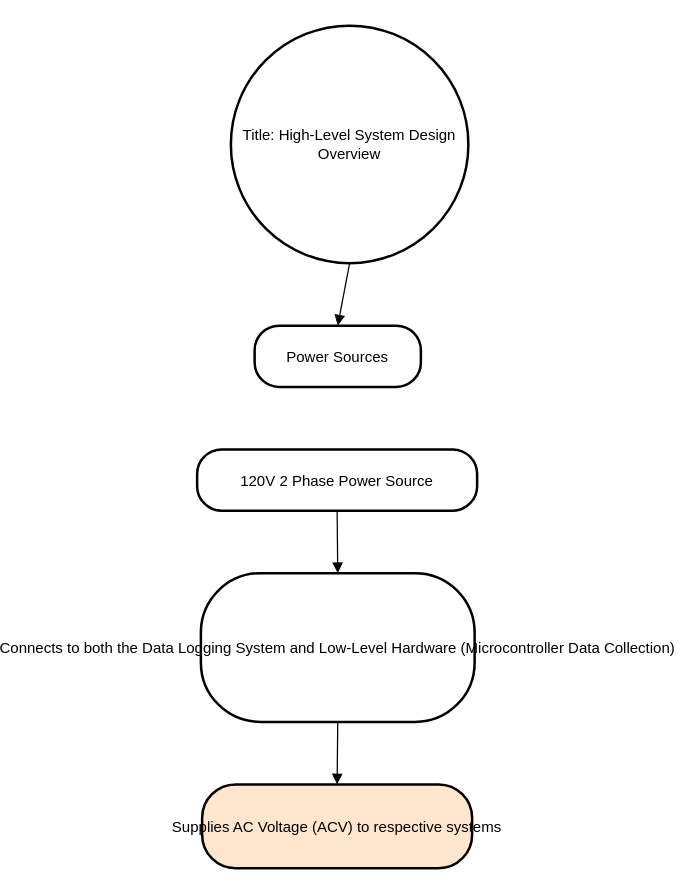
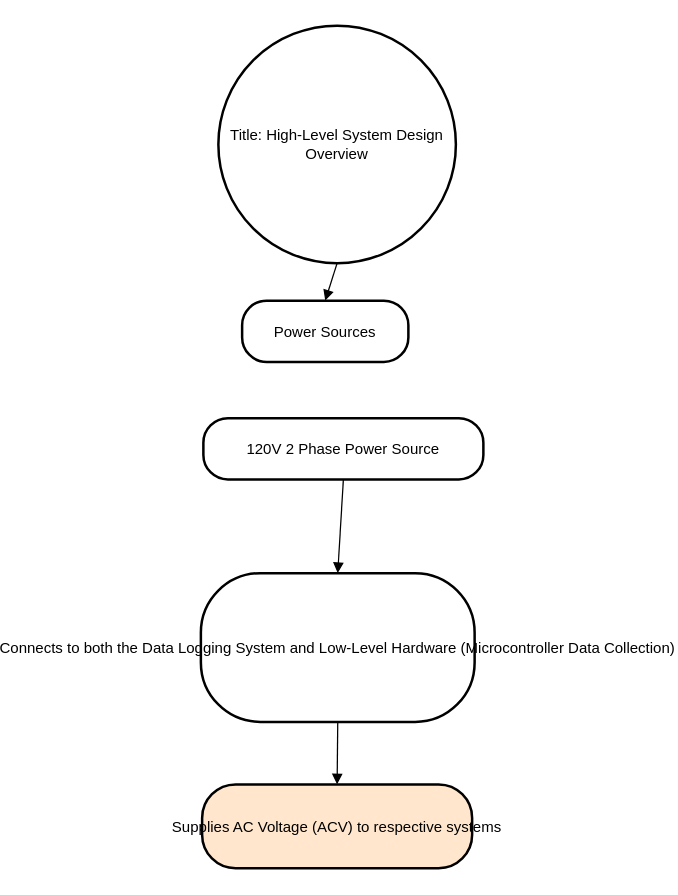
(349, 144) -> (337, 144)
(338, 356) -> (325, 331)
(337, 480) -> (343, 449)
